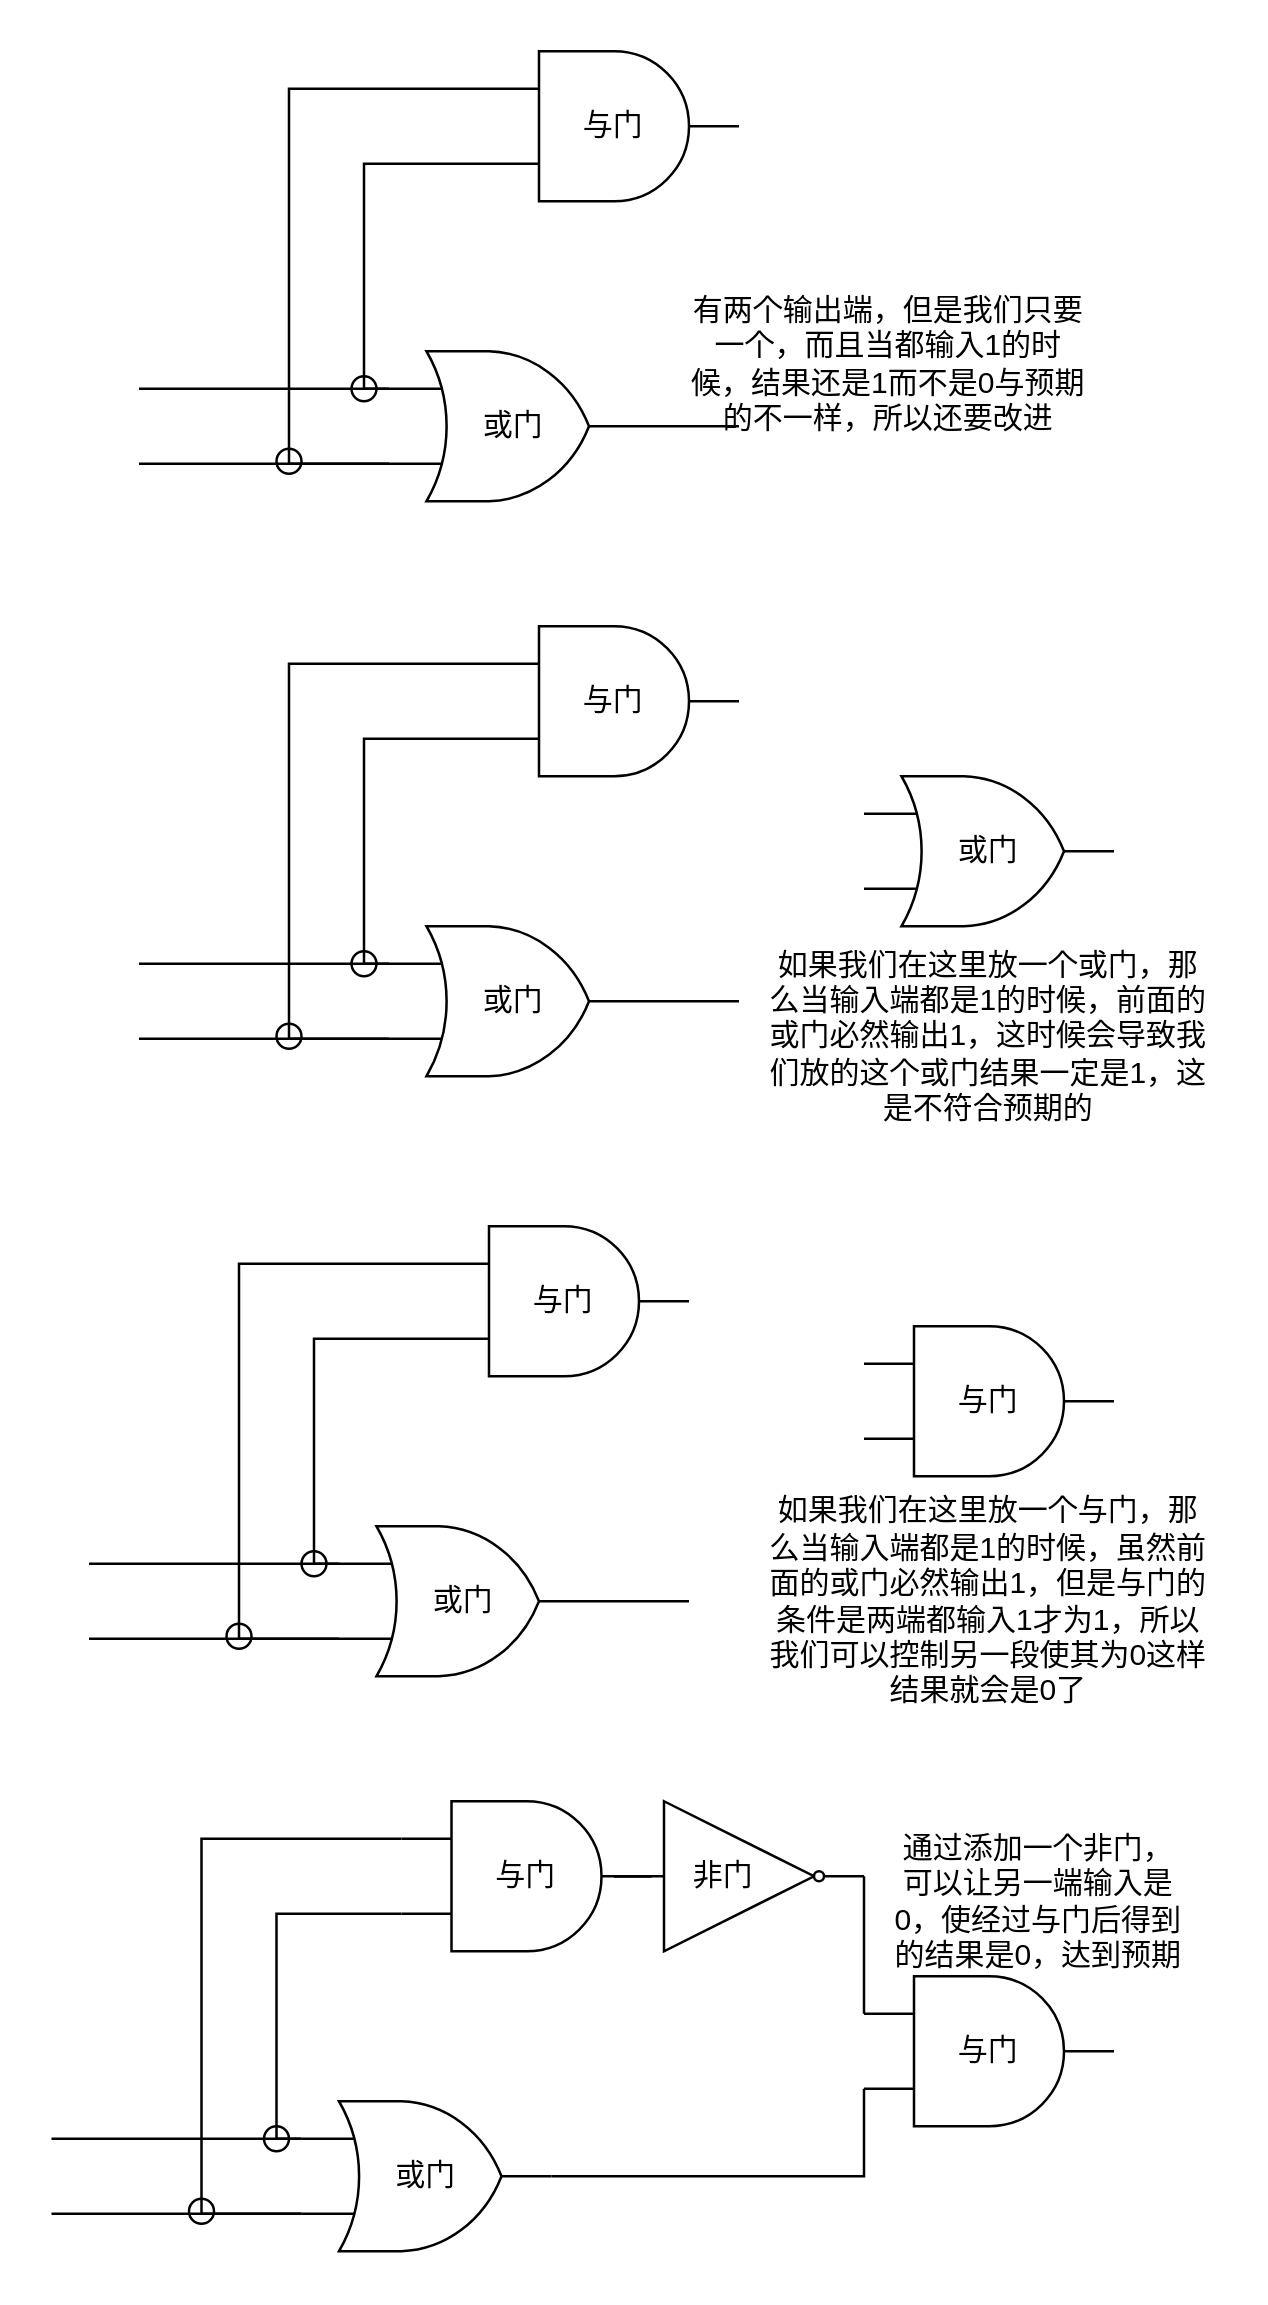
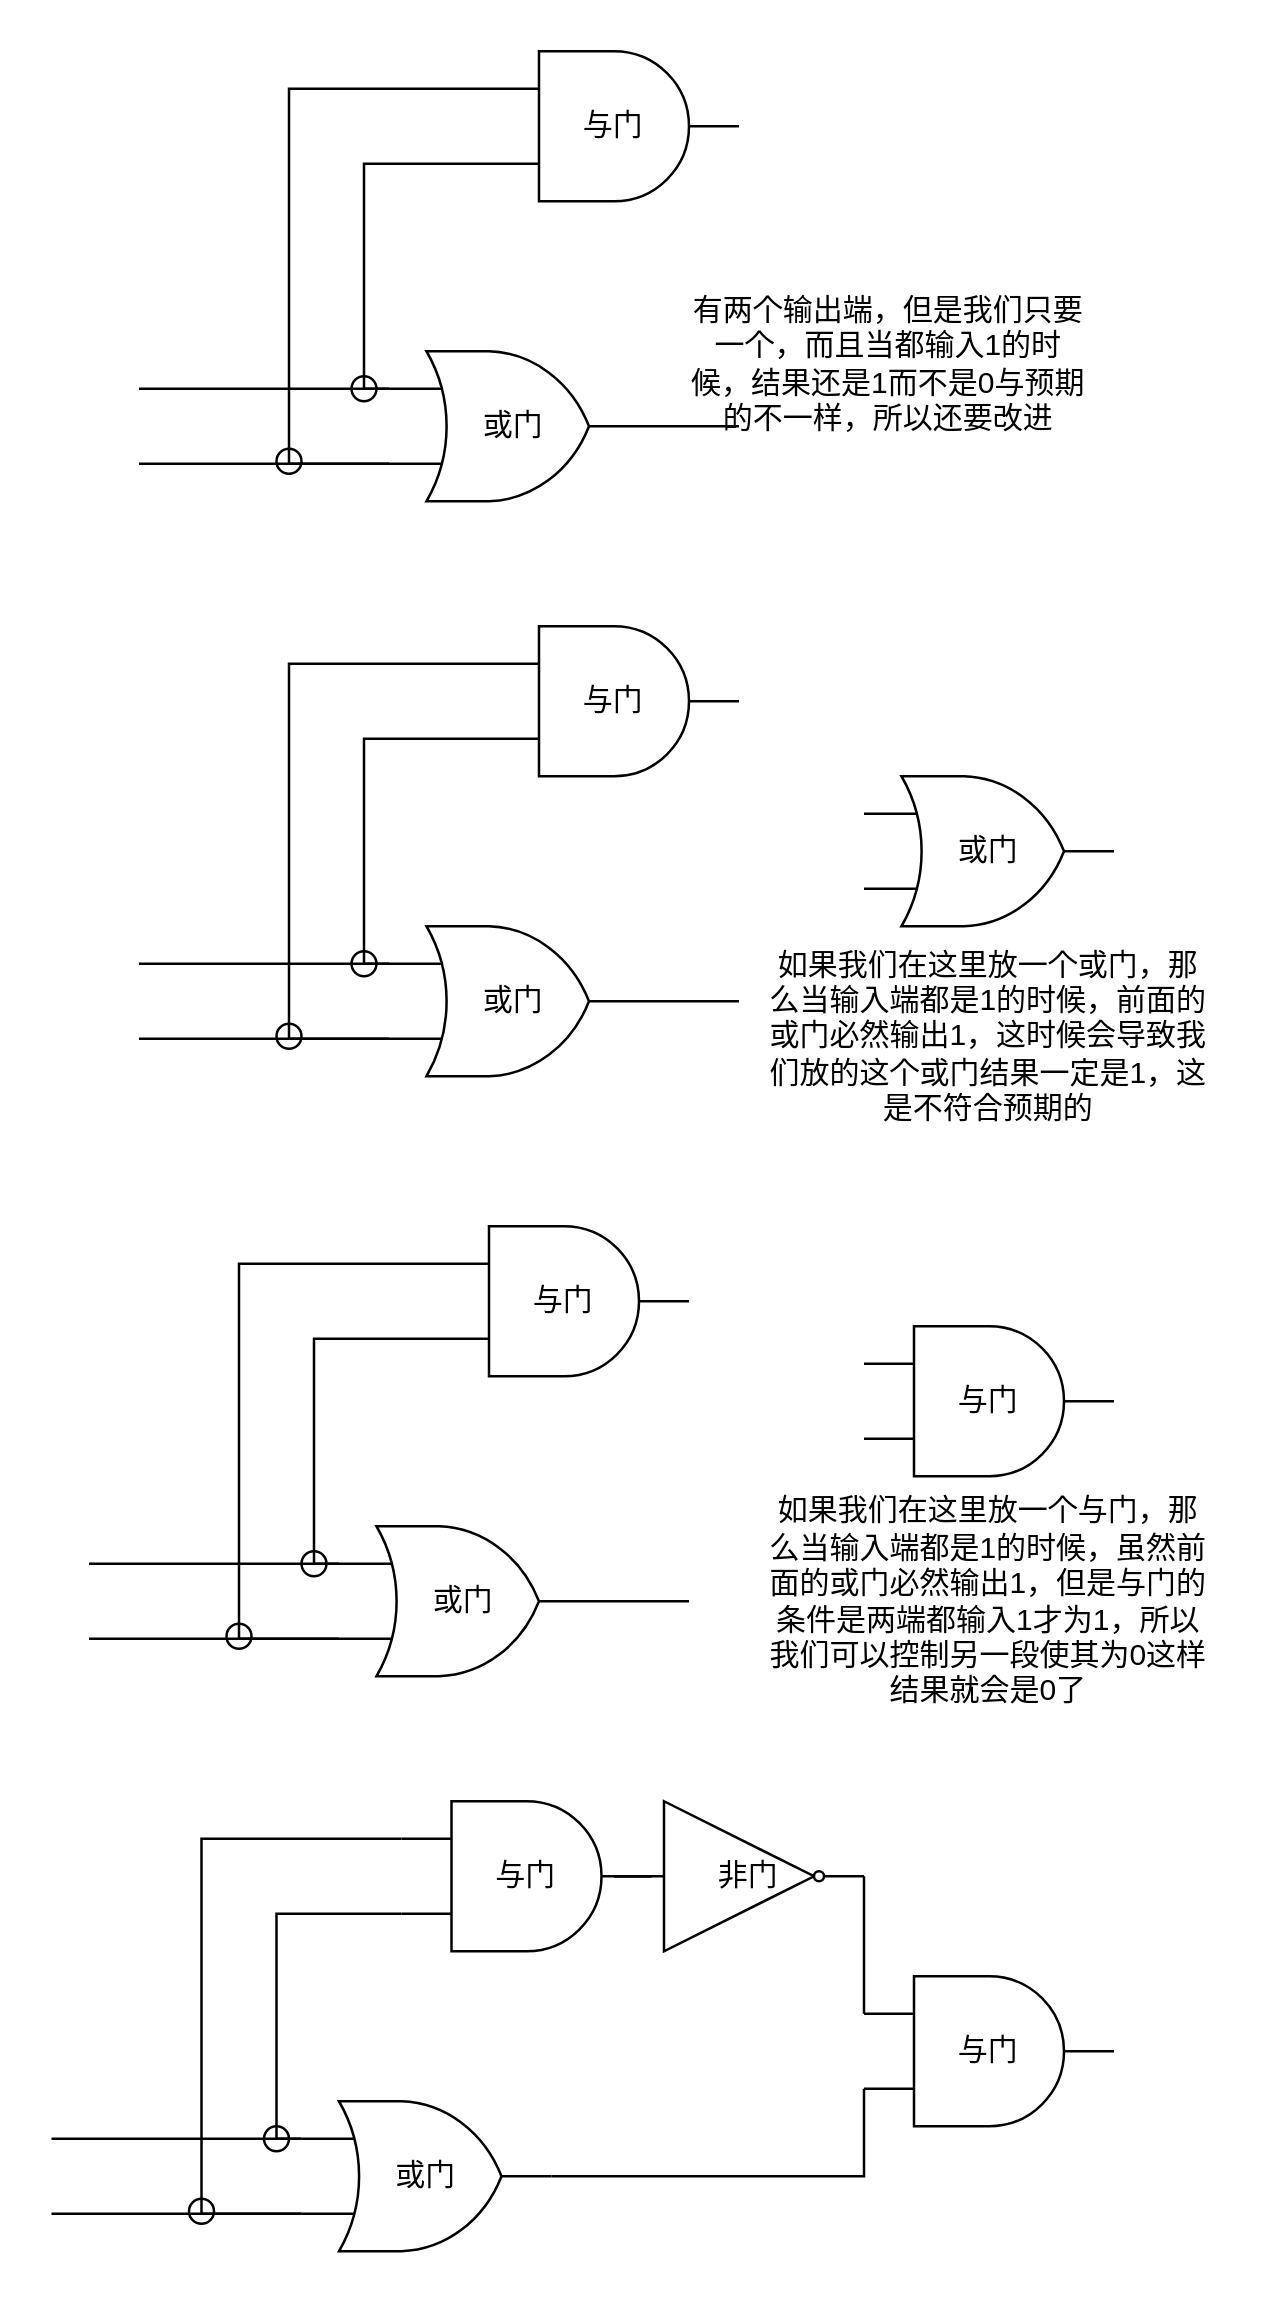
(724, 1876) -> (749, 1876)
(1039, 1901) -> none
